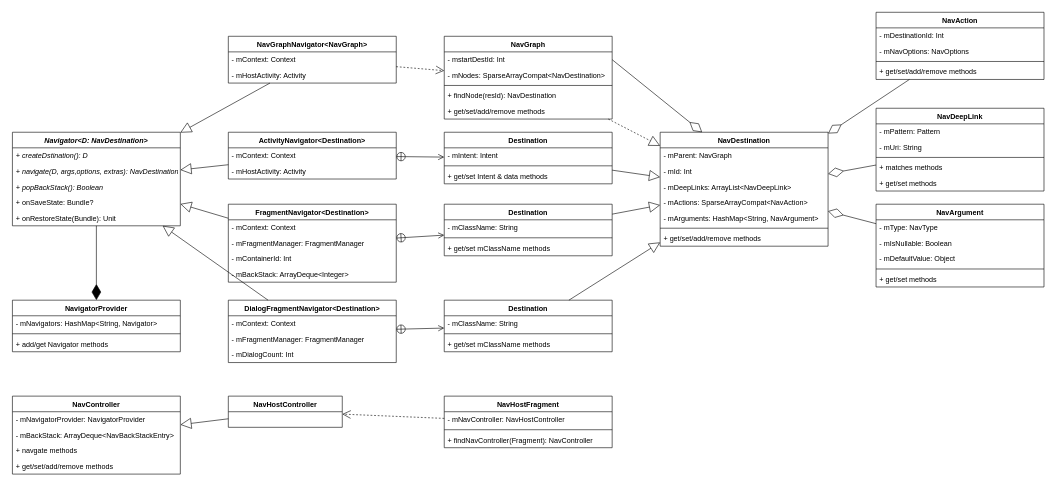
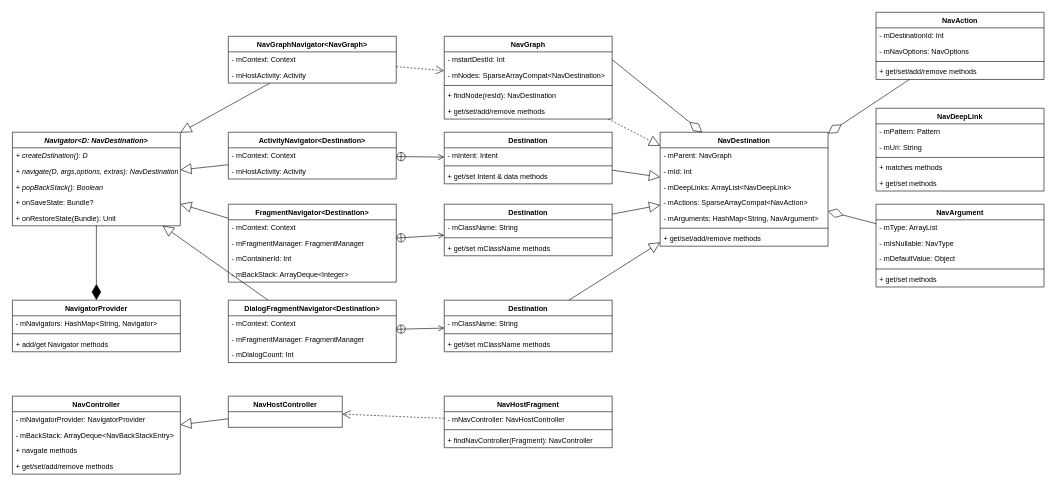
(859, 168) -> none
(909, 228) -> (912, 228)
(917, 244) -> (918, 244)
